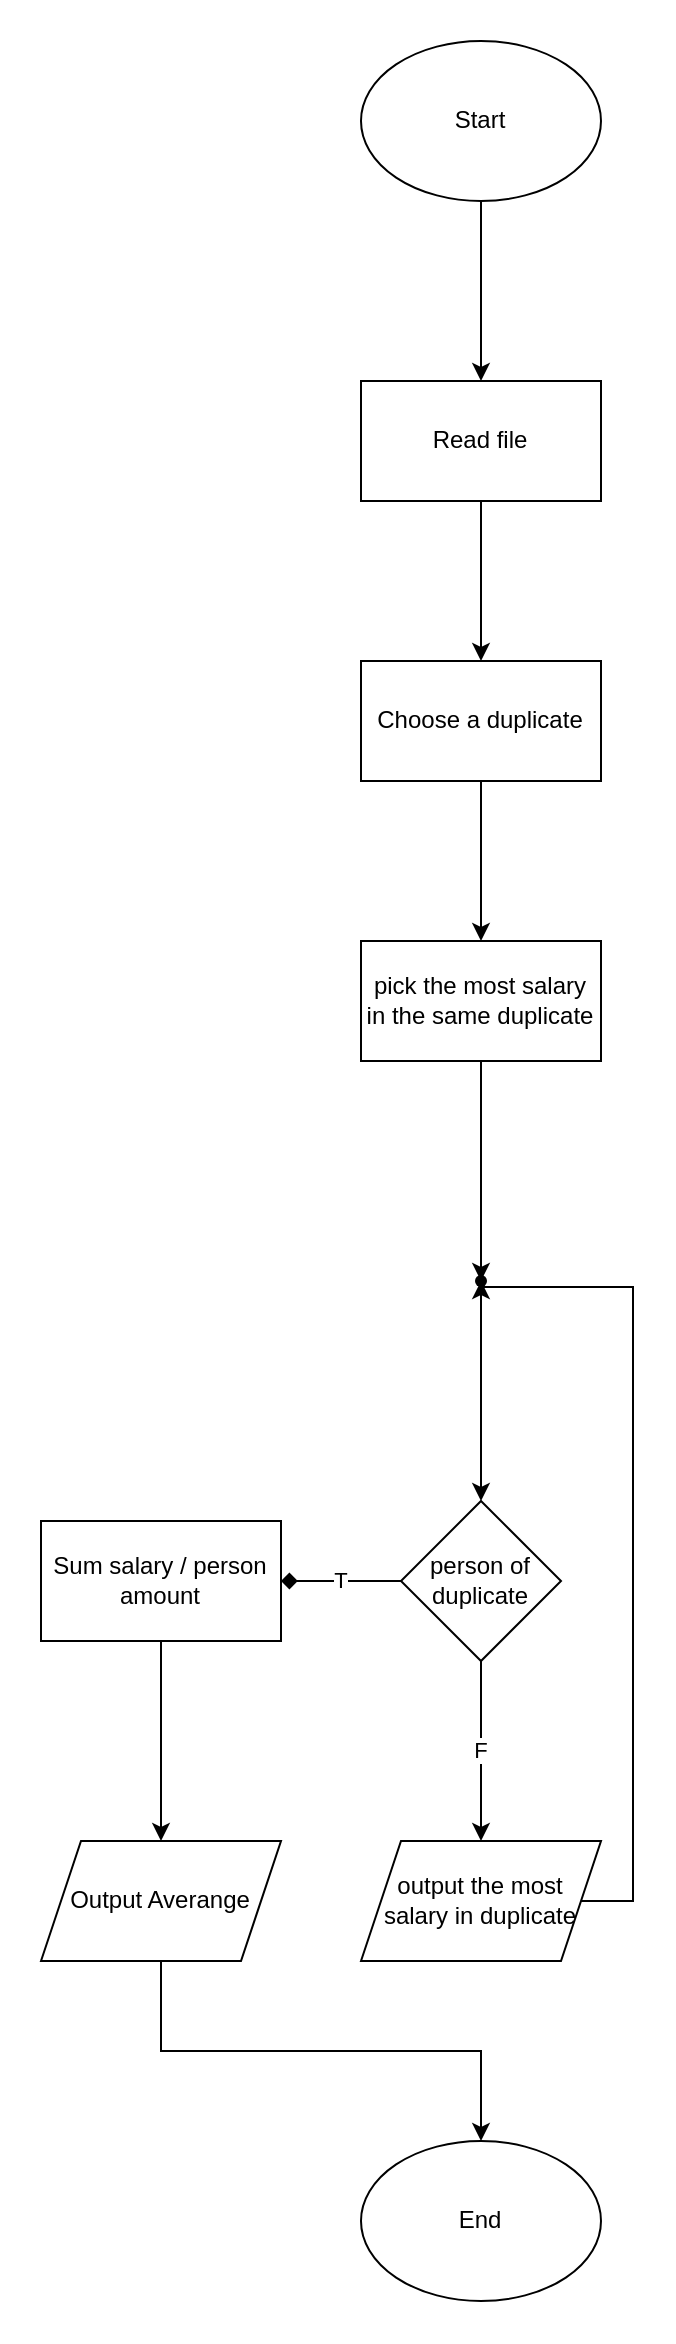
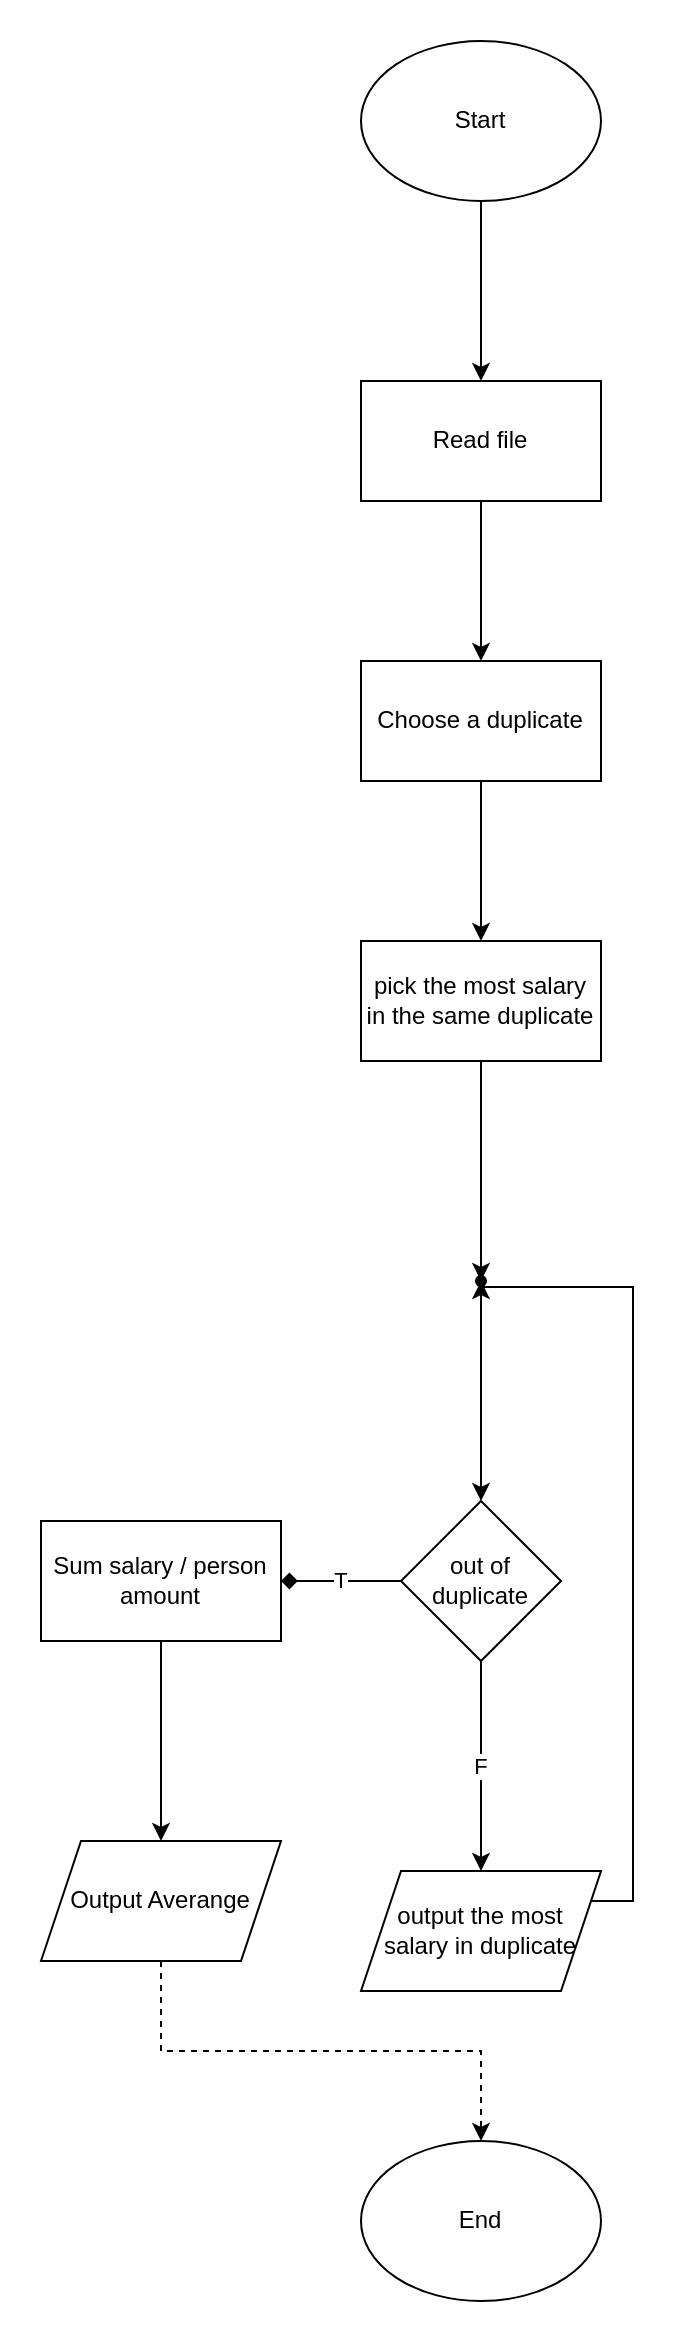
(481, 1581) -> (481, 1581)
(481, 1901) -> (481, 1931)
(312, 2051) -> (312, 2051)
